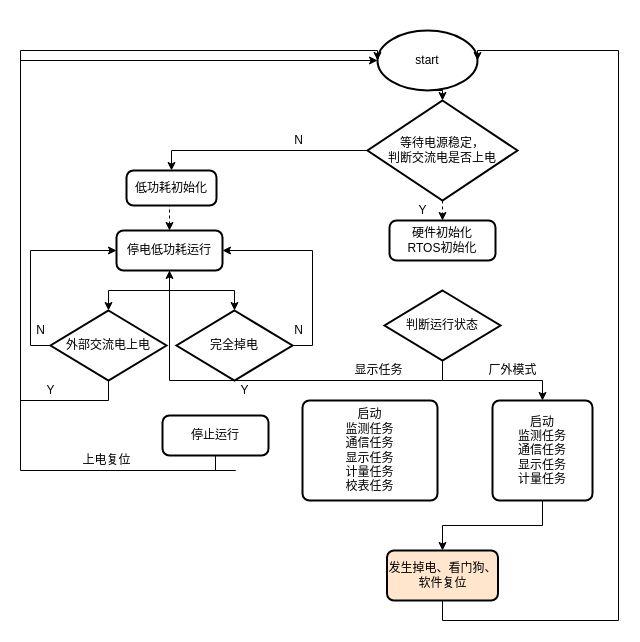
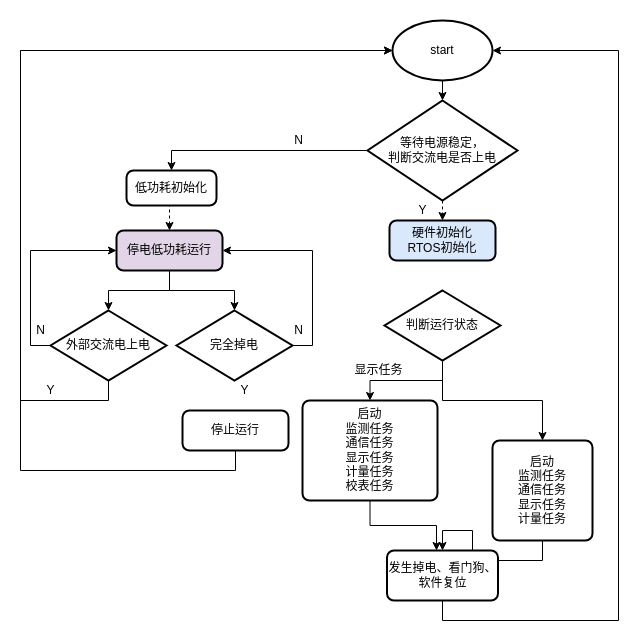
(428, 61) -> (443, 51)
(443, 241) -> (443, 241)
(170, 251) -> (170, 251)
(513, 371) -> none
(228, 381) -> (370, 386)
(216, 436) -> (236, 431)
(543, 451) -> (543, 491)
(107, 461) -> none
none -> (399, 526)
(443, 576) -> (443, 576)
